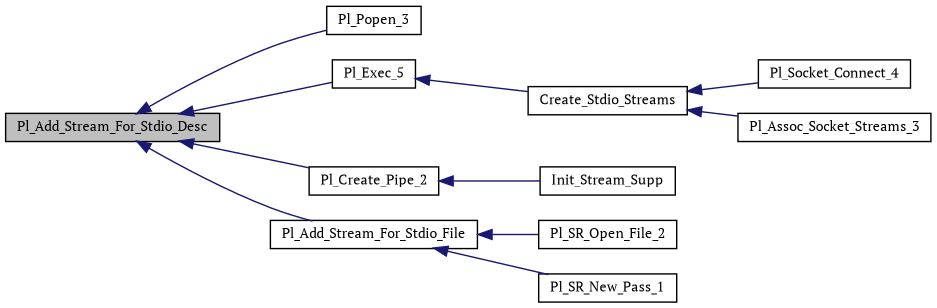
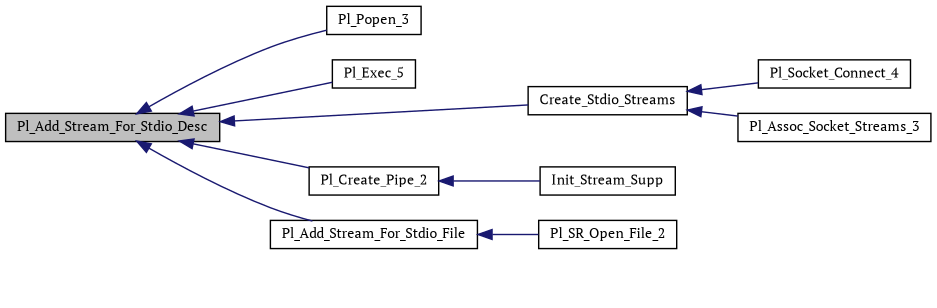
(479, 86) -> (381, 113)
(608, 288) -> none
